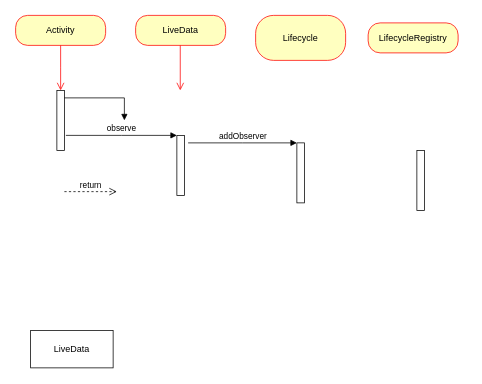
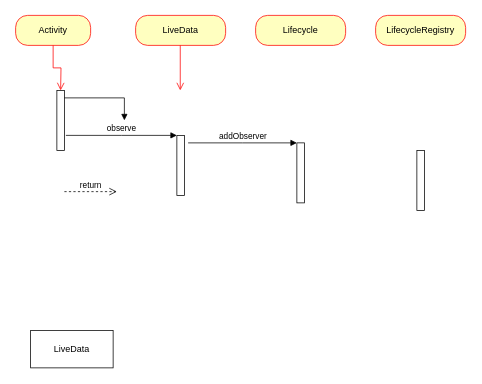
(60, 30) -> (53, 30)
(300, 38) -> (300, 30)
(413, 38) -> (420, 30)
